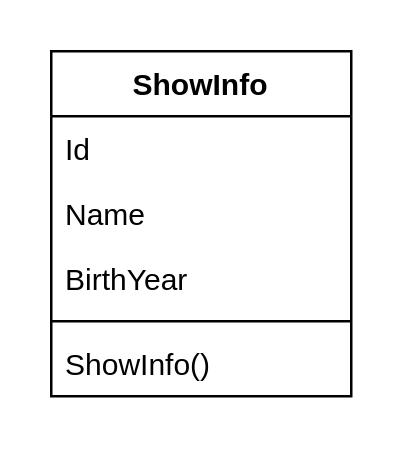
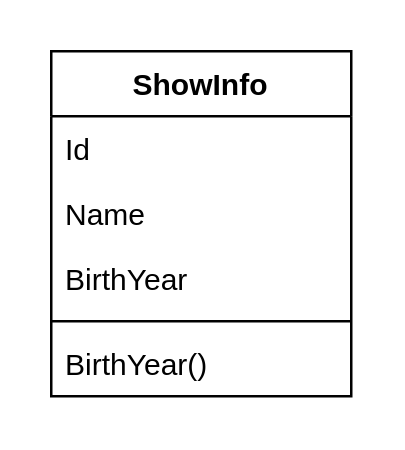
(150, 367) -> (155, 367)
